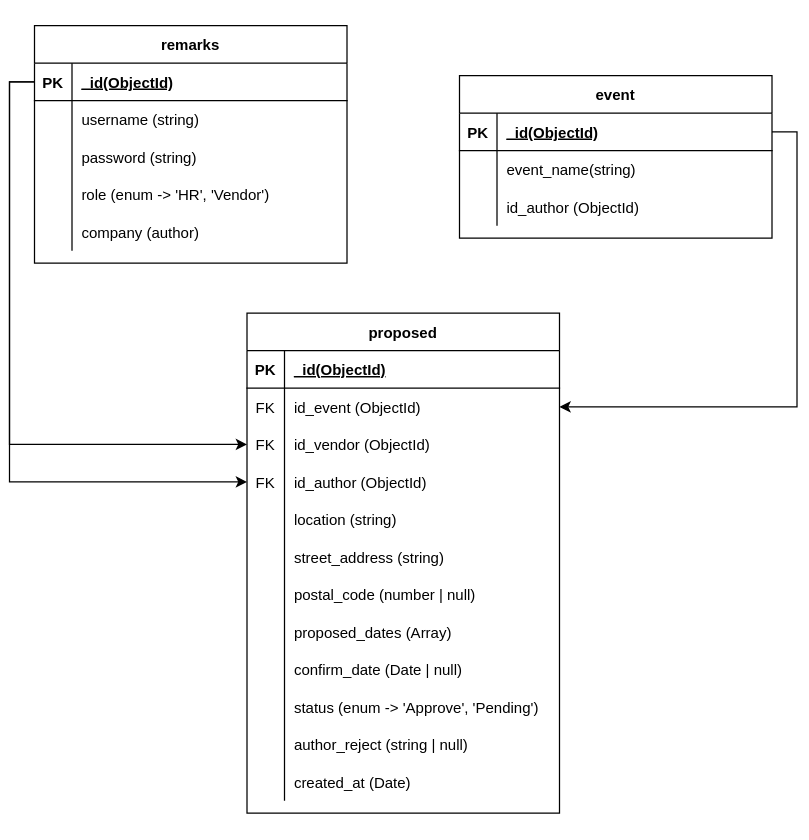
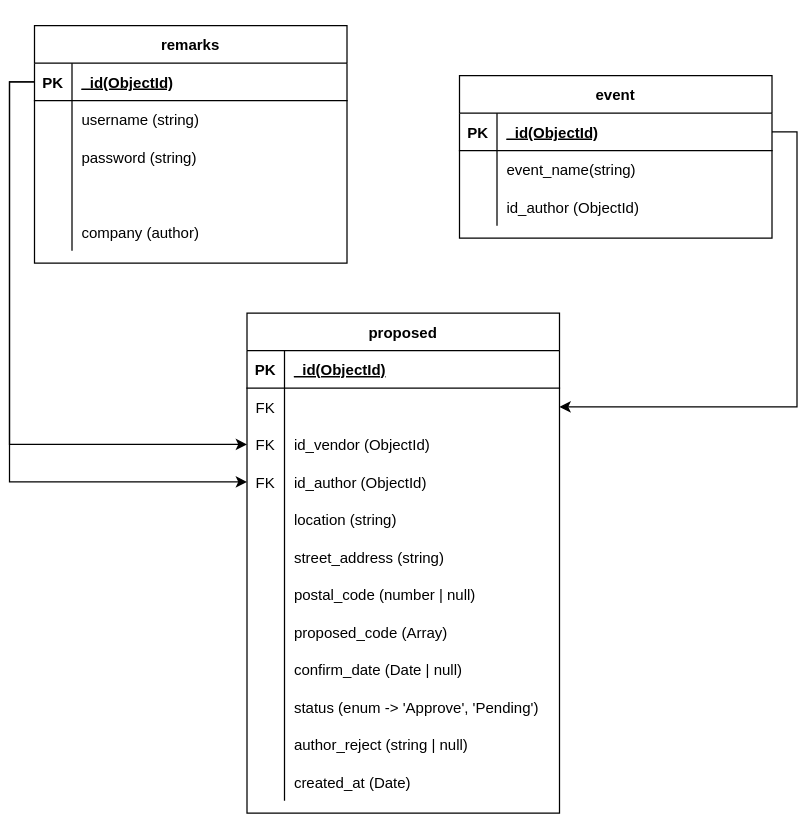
(209, 194) -> none
(422, 407) -> none
(384, 633) -> (380, 633)
